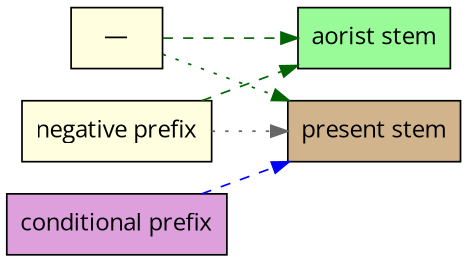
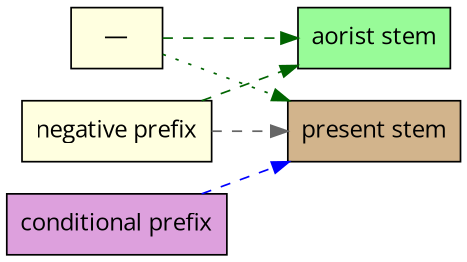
(241, 131) -> (241, 131)
